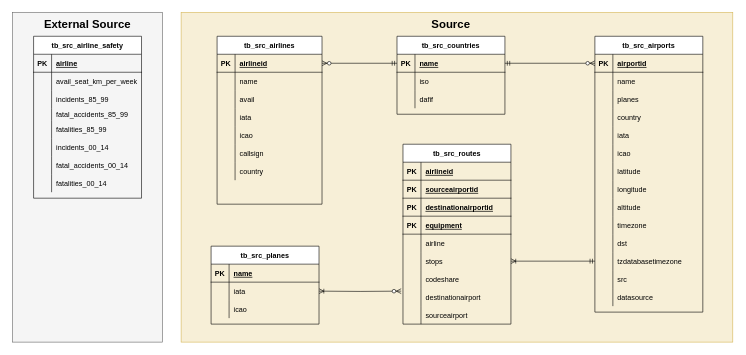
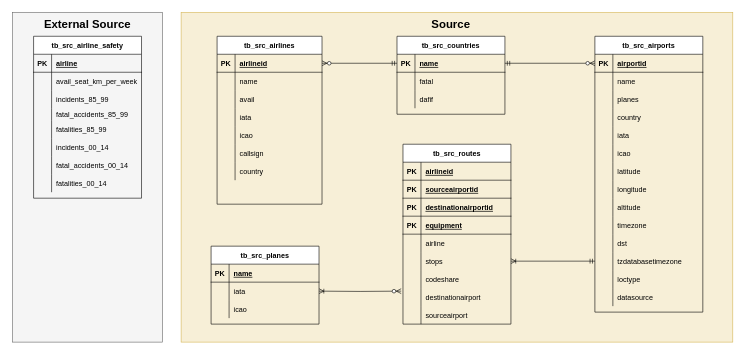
(425, 82) -> (429, 82)
(623, 280) -> (631, 280)
